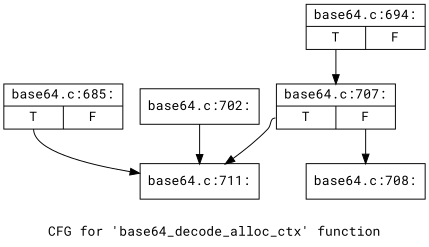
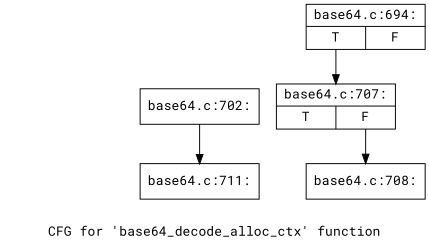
(63, 107) -> none
(256, 140) -> none
